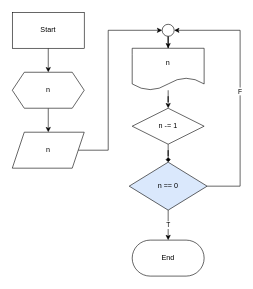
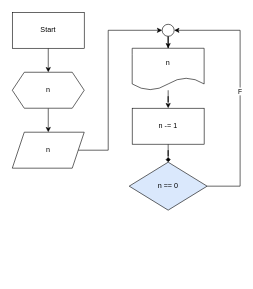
(168, 126) -> (168, 126)
(168, 228) -> none
(168, 258) -> none
